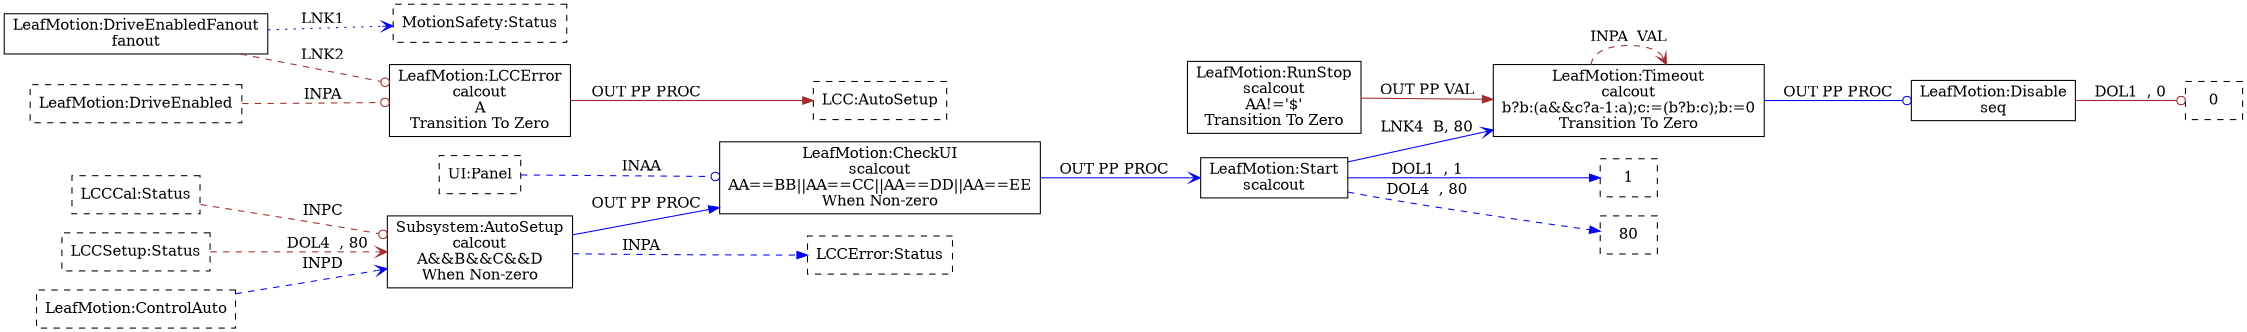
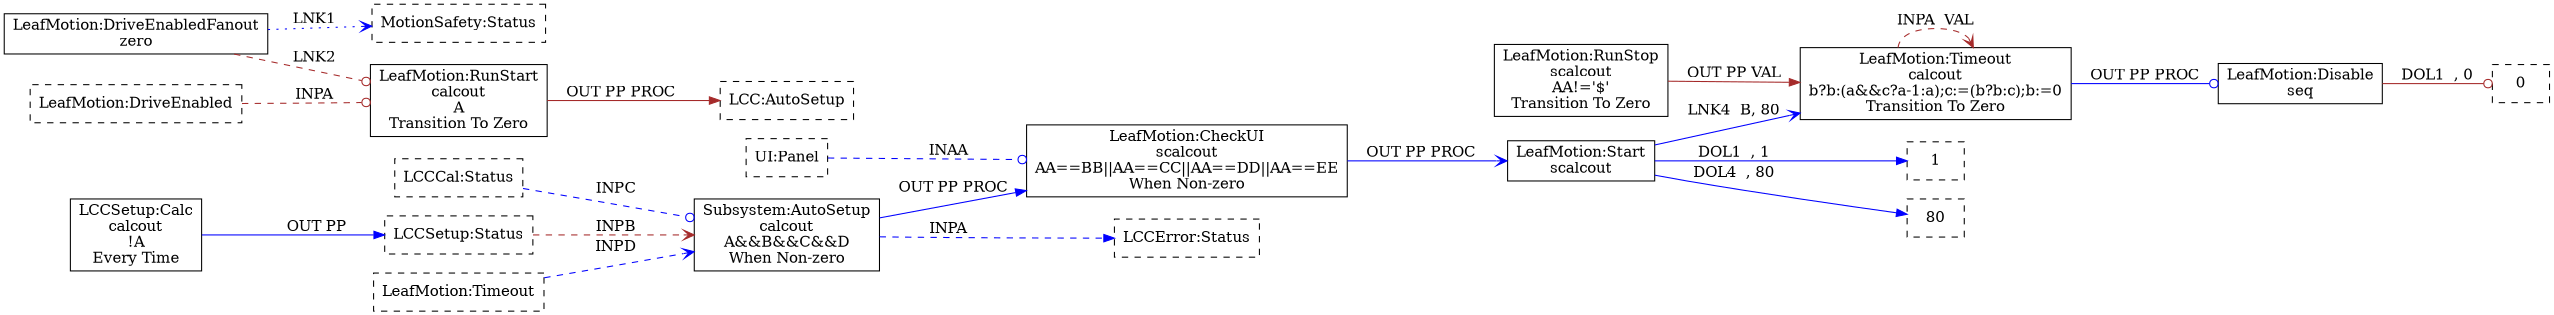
(136, 34) -> (136, 34)
(480, 101) -> (459, 101)
(1469, 212) -> (1775, 195)
(290, 219) -> (604, 202)
none -> (136, 235)
(328, 244) -> (621, 227)
(136, 309) -> (459, 292)
